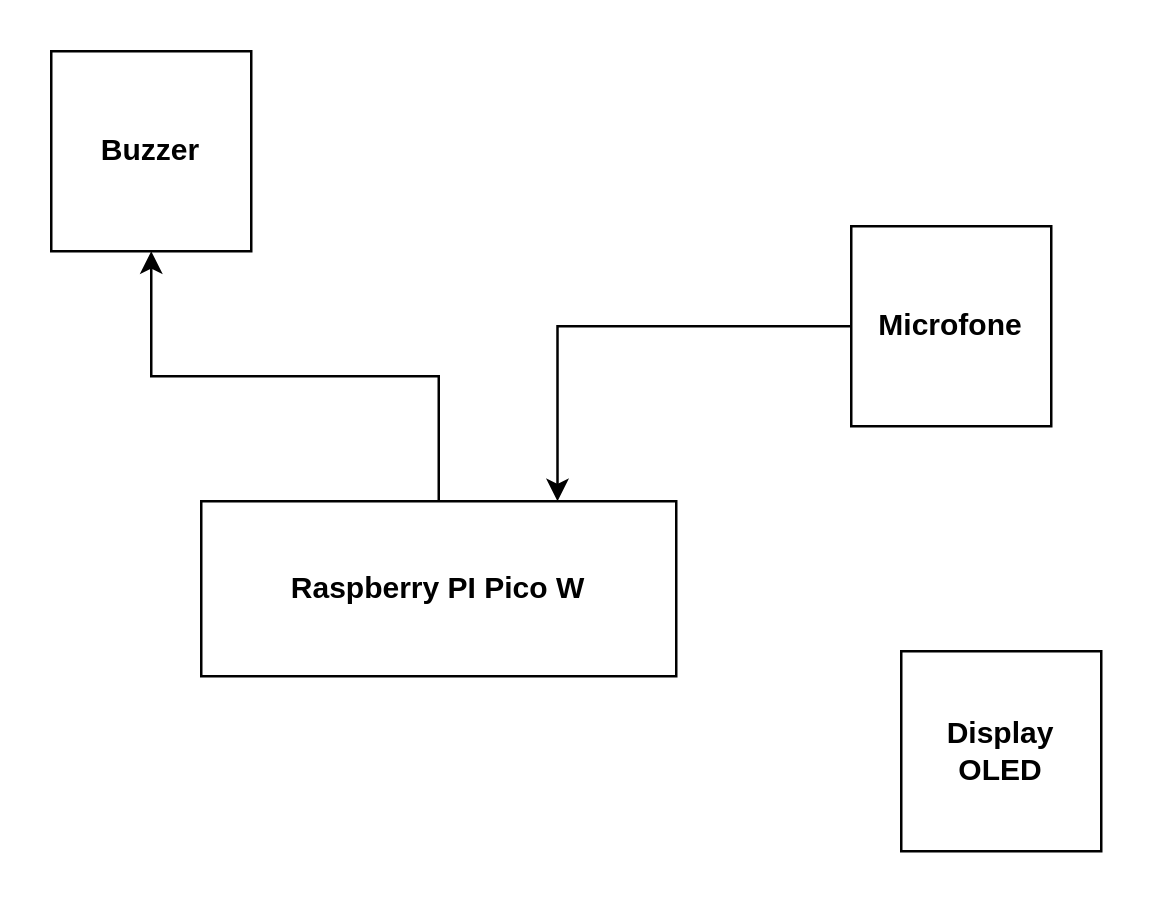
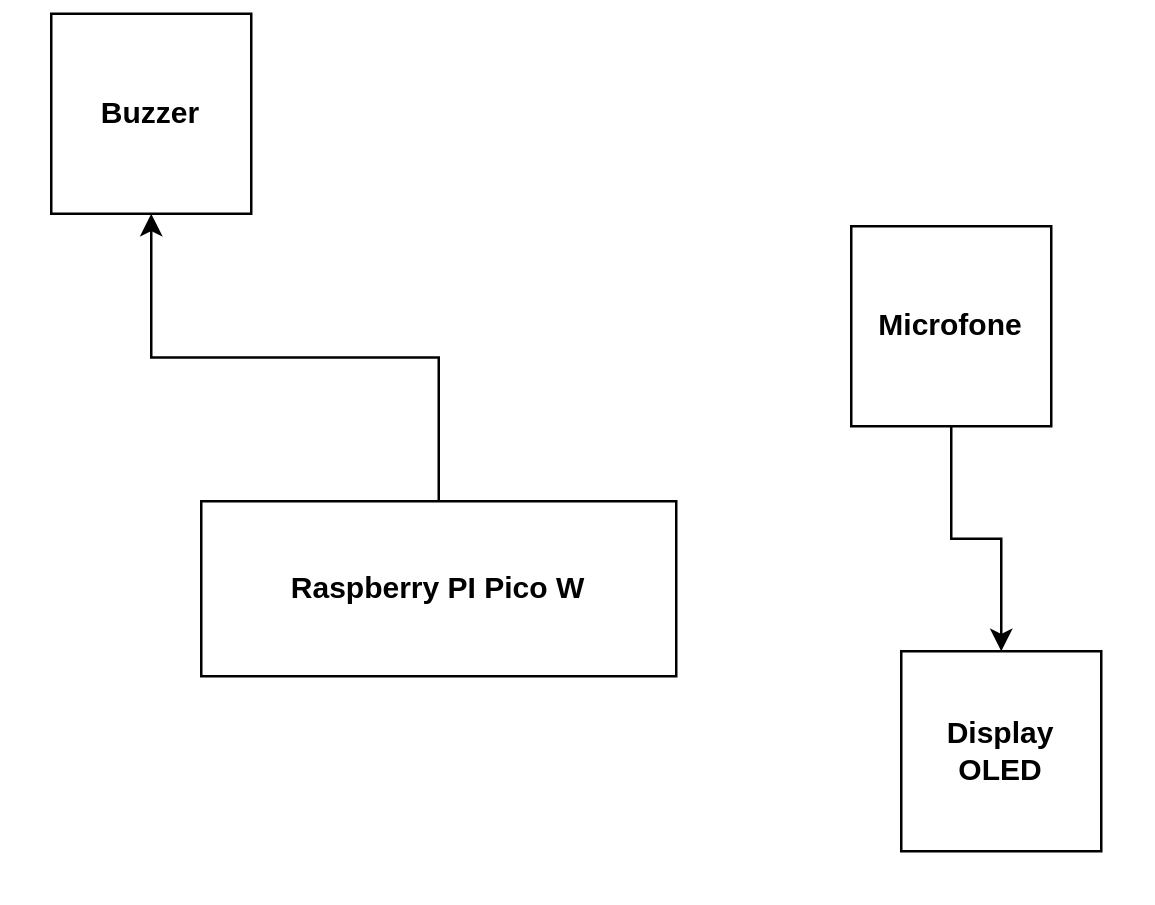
(151, 151) -> (151, 114)
(625, 326) -> (968, 539)
